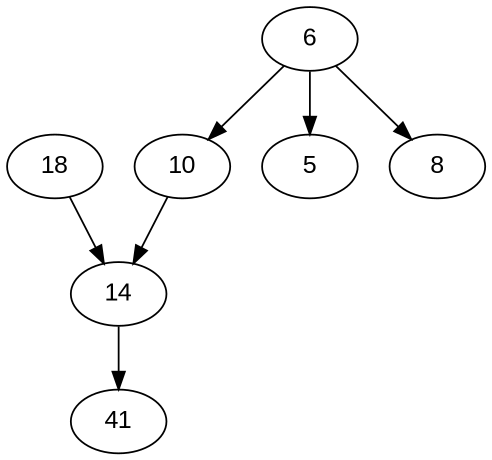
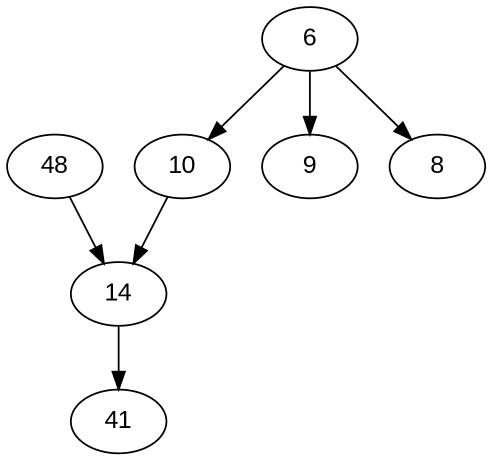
(55, 166) -> (55, 166)
(310, 166) -> (310, 166)
